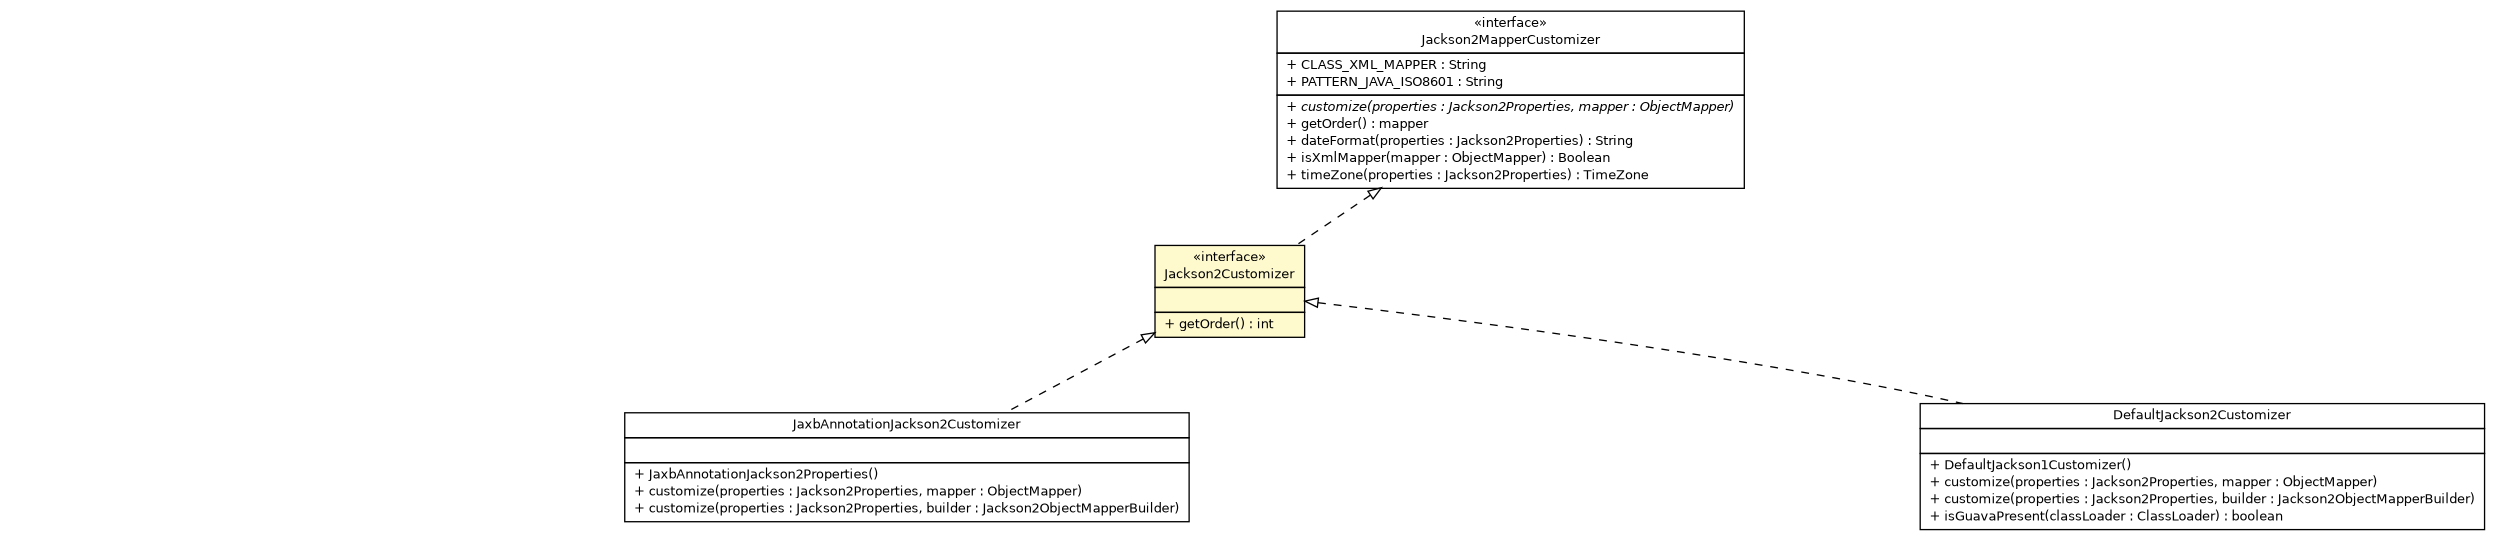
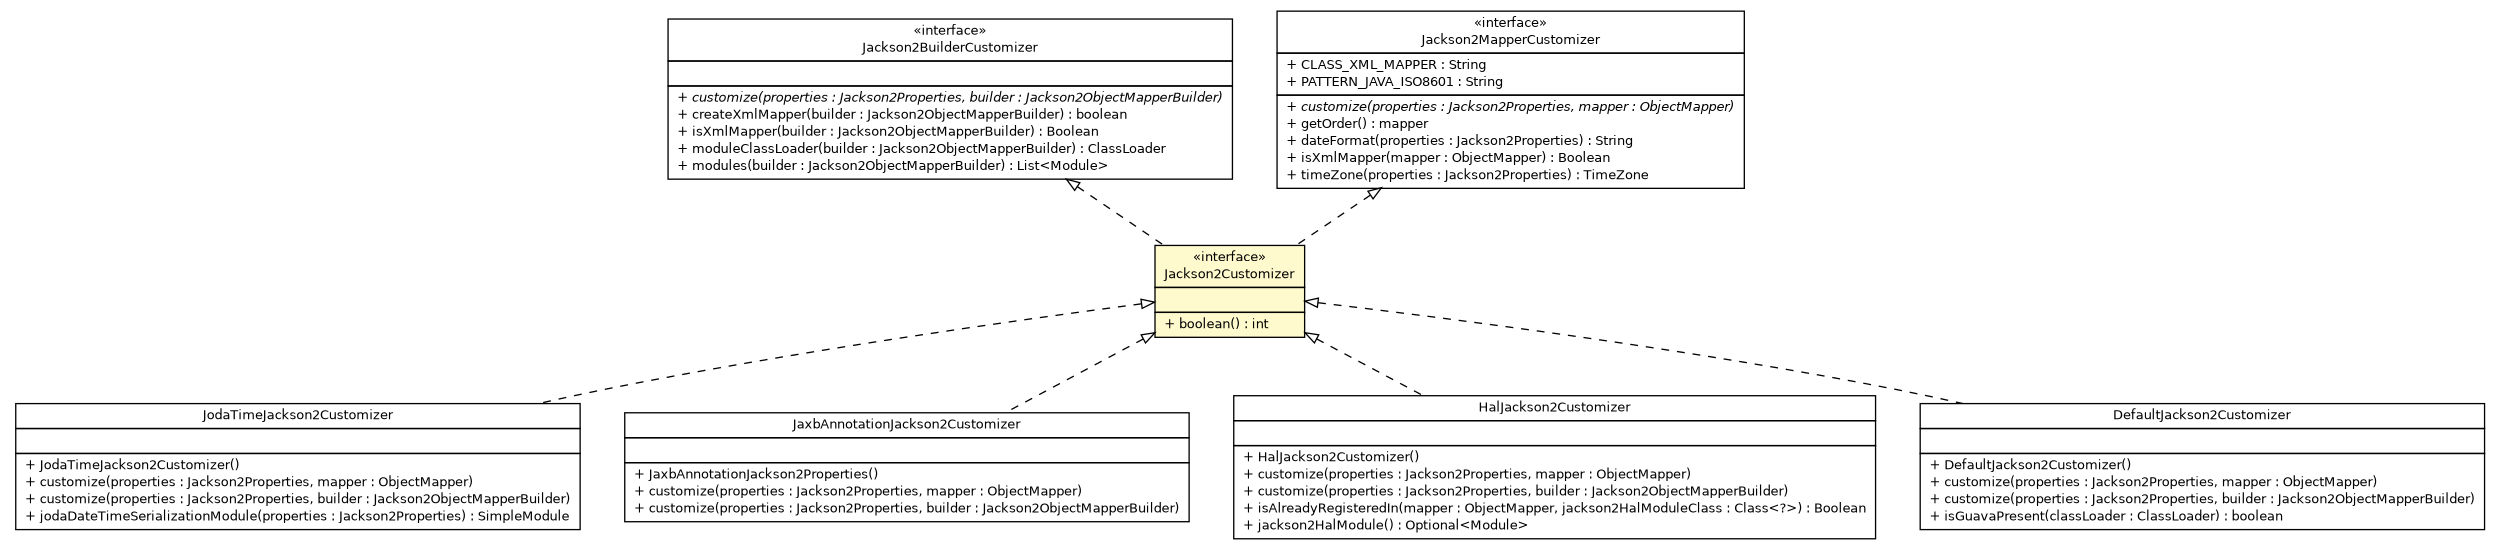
none -> (950, 99)
(1219, 324) -> (1217, 324)
(2030, 465) -> (2030, 465)
none -> (298, 467)
none -> (1554, 467)
